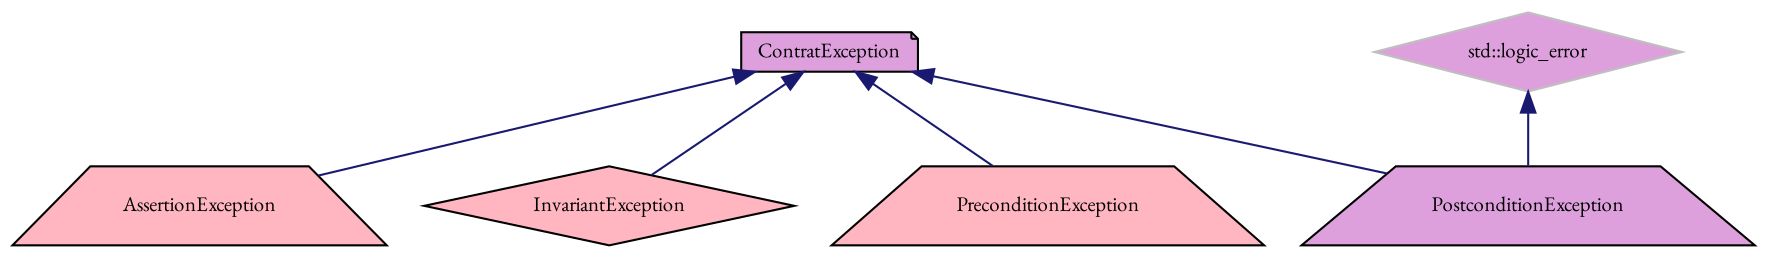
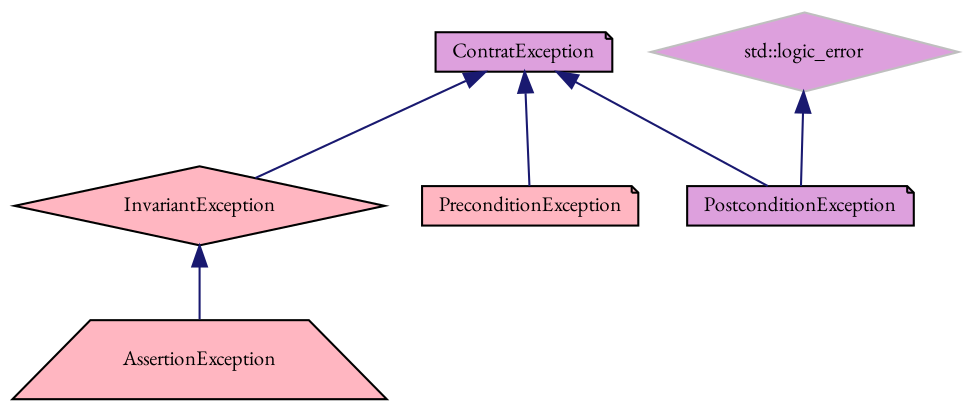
(526, 126) -> (200, 293)
(1048, 206) -> (530, 206)
(1528, 206) -> (800, 206)
